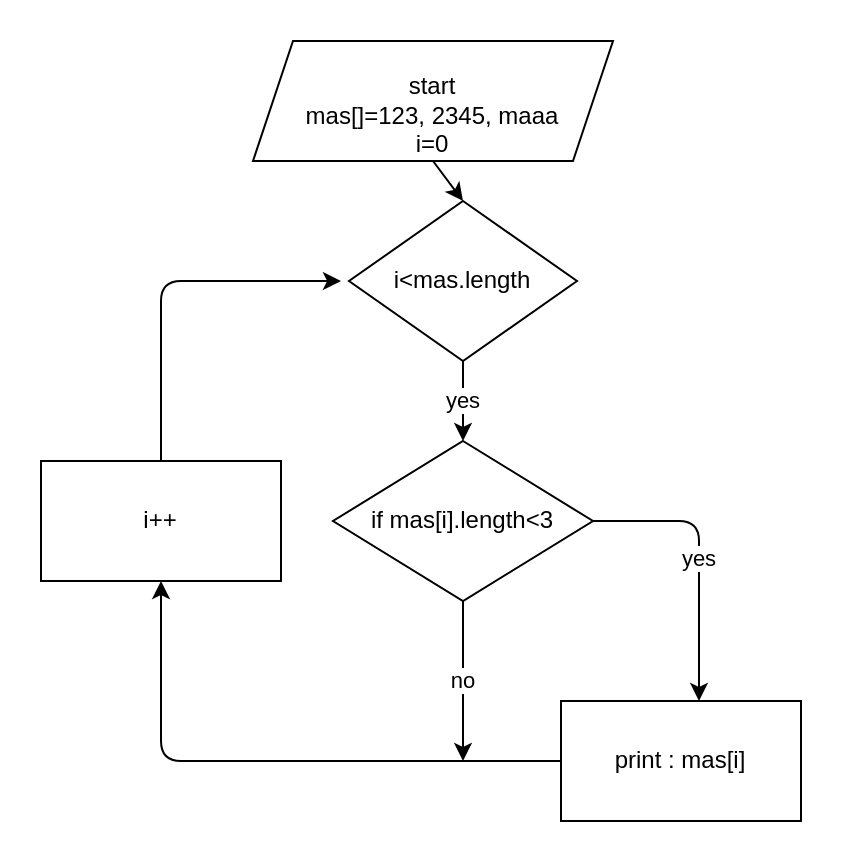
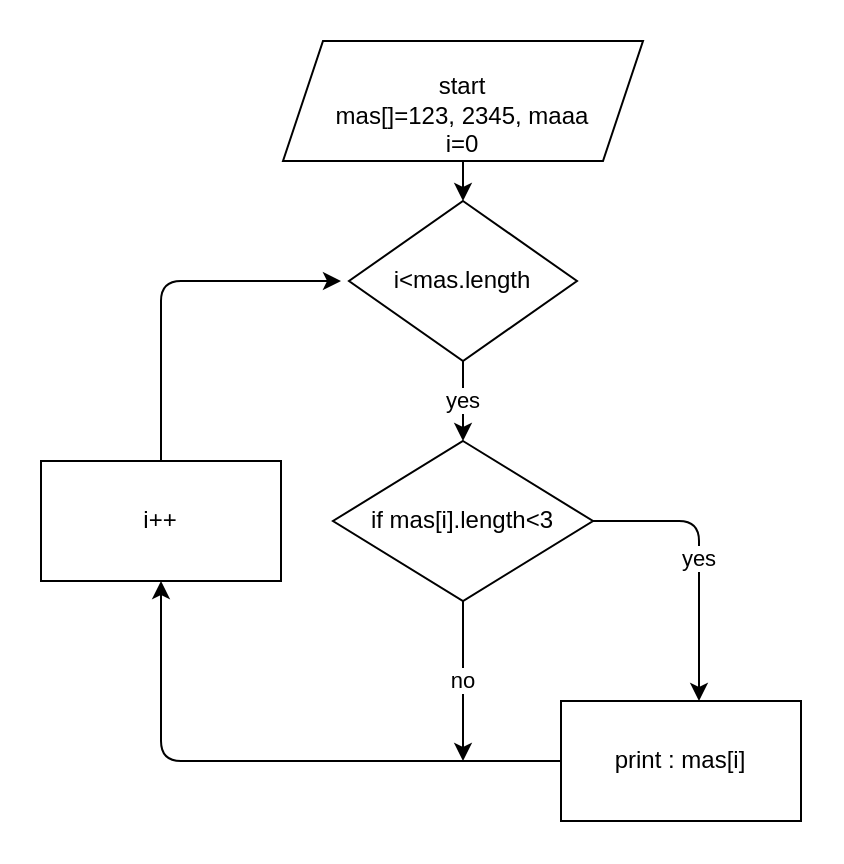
(433, 101) -> (463, 101)
